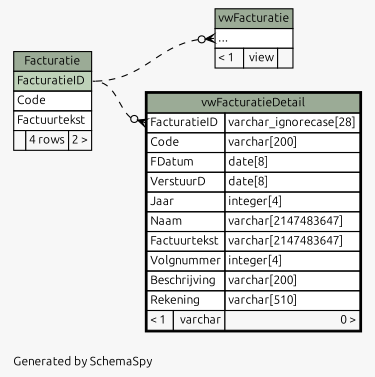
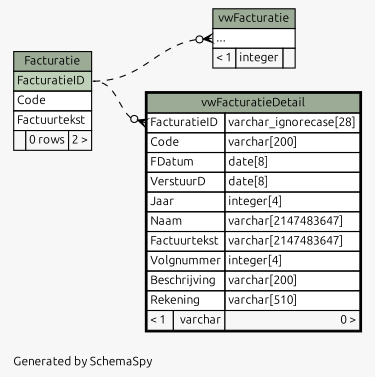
(262, 58) -> (259, 58)
(47, 140) -> (47, 140)
